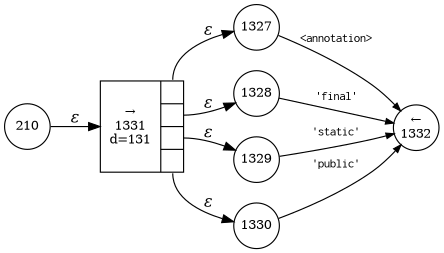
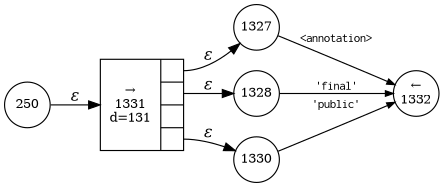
(27, 127) -> (27, 105)
(257, 160) -> none
